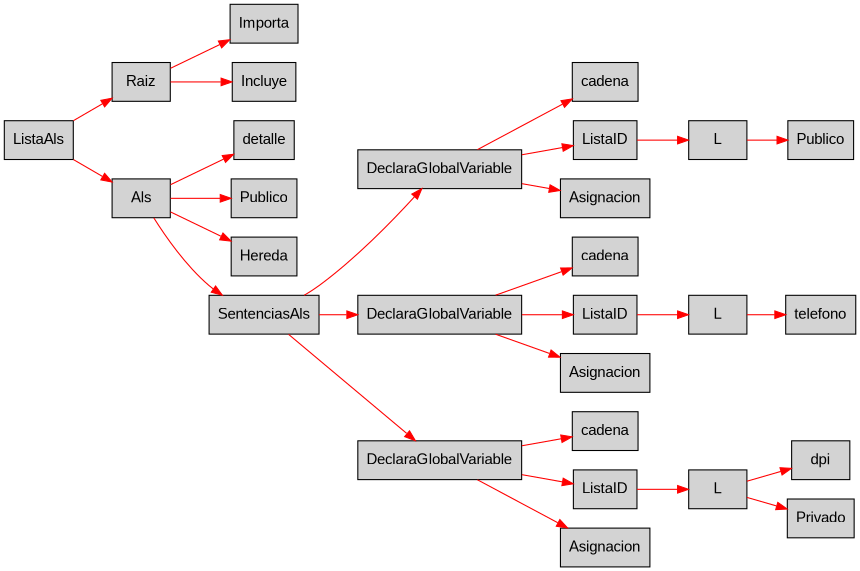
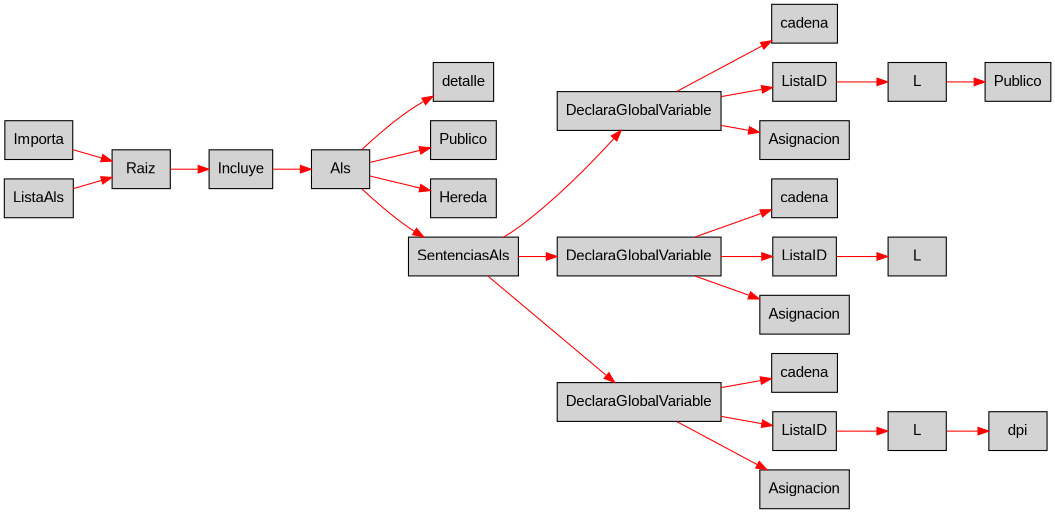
(195, 56) -> (87, 154)
(88, 168) -> (287, 169)
(821, 315) -> none
(821, 518) -> none
